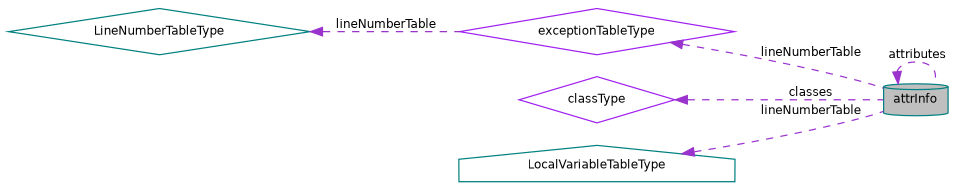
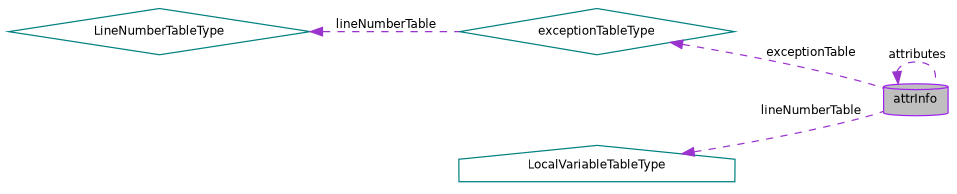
(597, 32) -> (597, 32)
(809, 53) -> (809, 53)
(597, 100) -> none
(916, 100) -> (916, 100)
